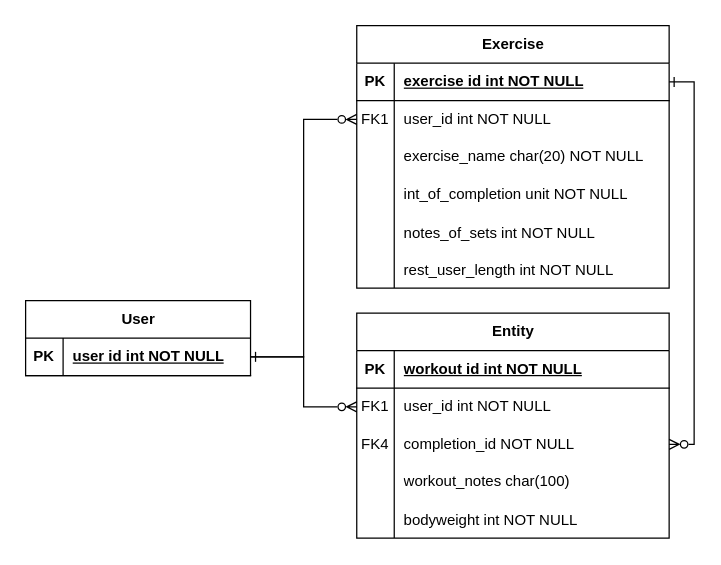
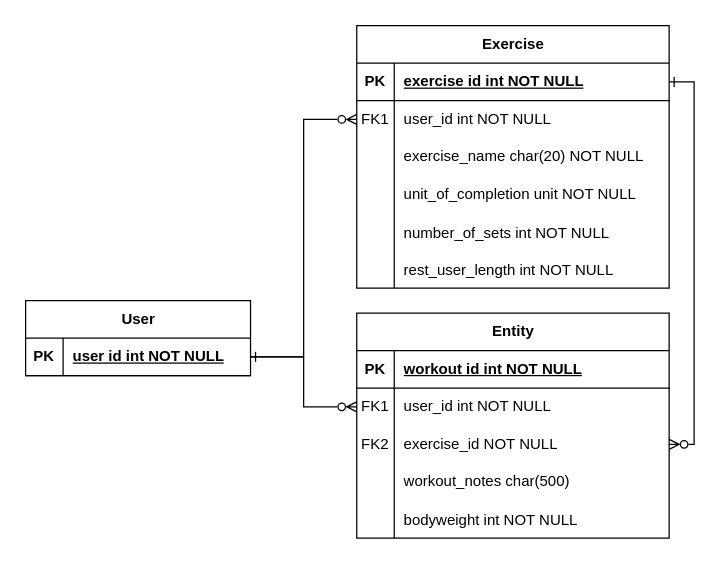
(521, 194) -> (525, 194)
(505, 233) -> (509, 233)
(376, 444) -> (376, 444)
(487, 444) -> (481, 444)
(499, 482) -> (499, 482)
